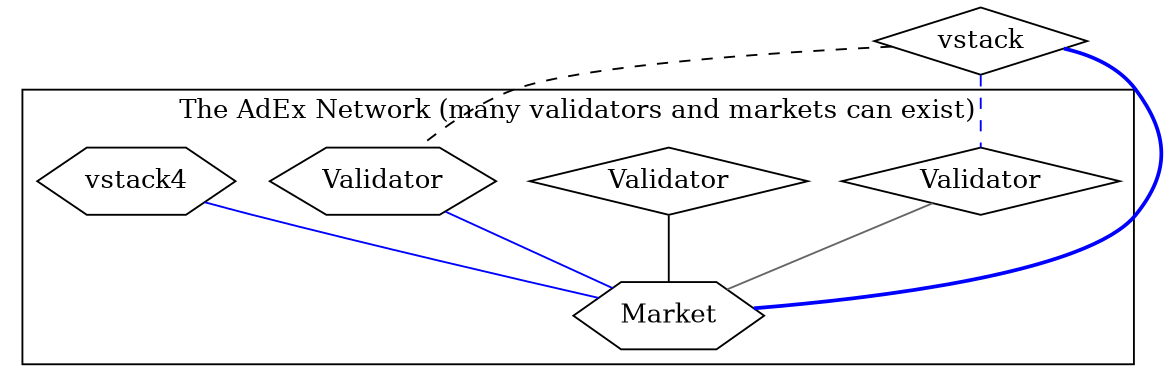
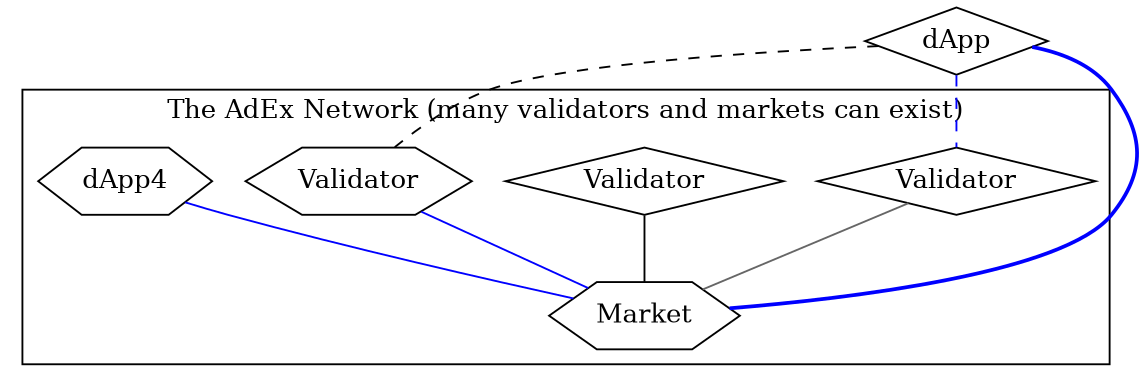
(981, 41) -> (956, 41)
(136, 181) -> (125, 181)
